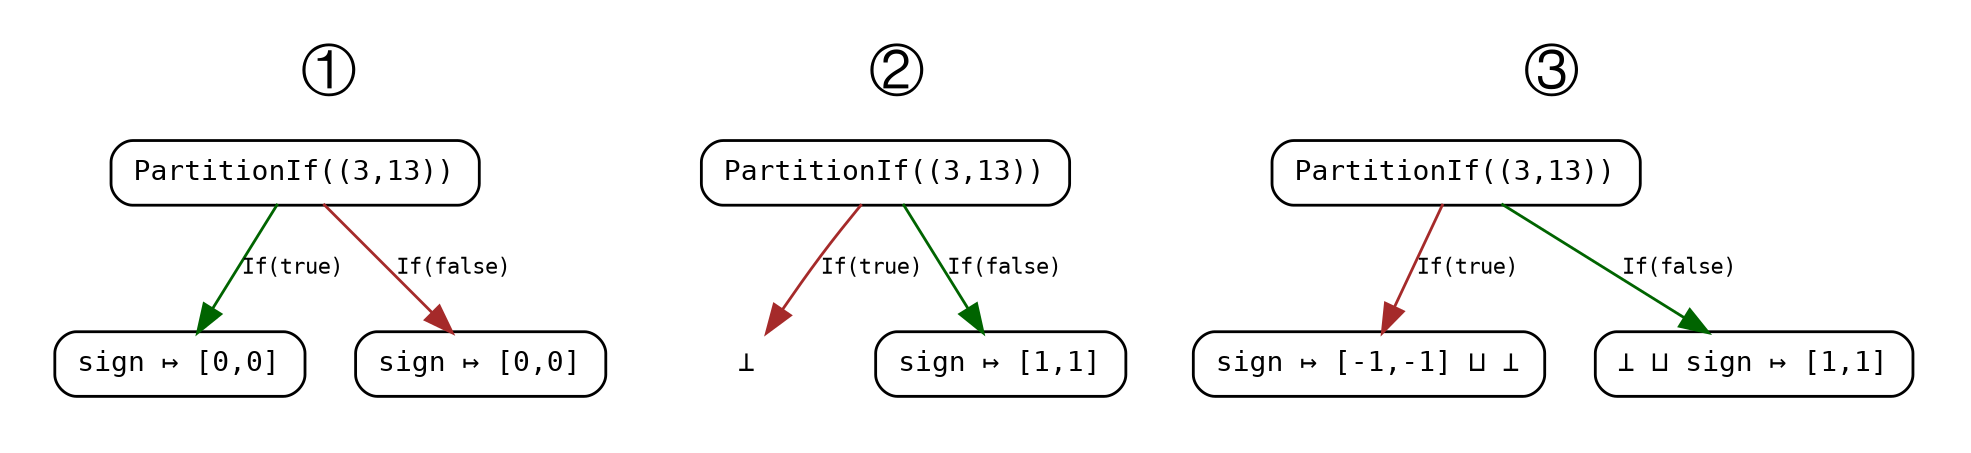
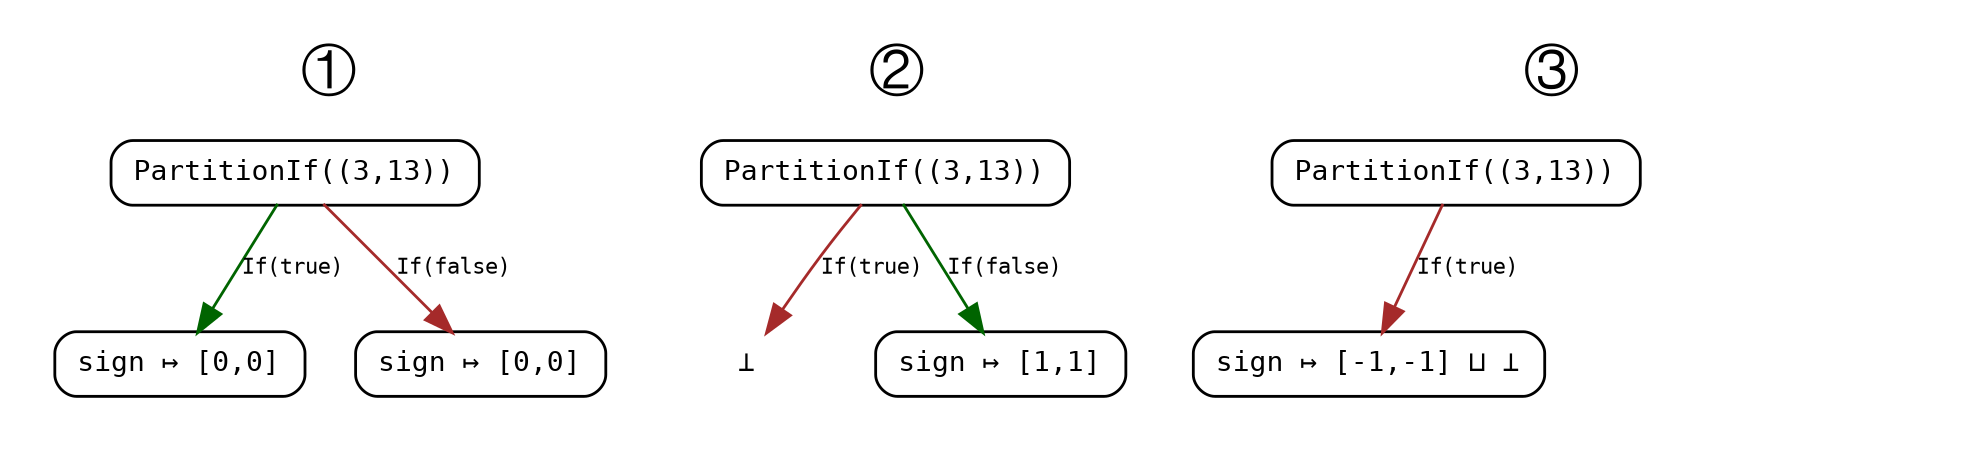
(1754, 364) -> none
